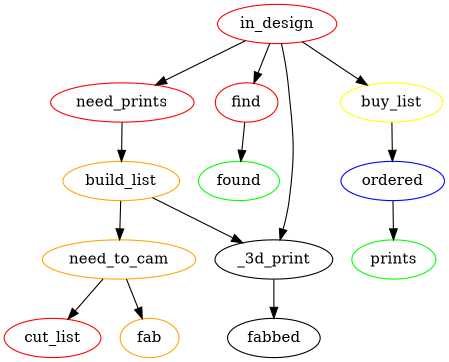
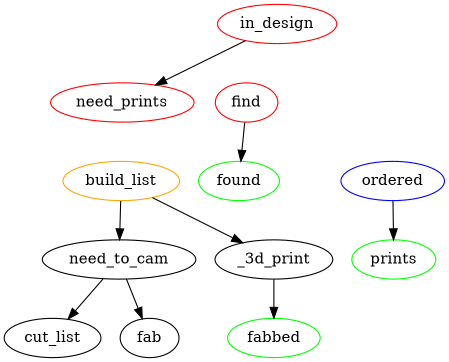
(264, 58) -> none
(392, 102) -> none
(122, 136) -> none
(293, 137) -> none
(119, 259) -> (119, 259)
(53, 338) -> (53, 338)
(150, 338) -> (150, 338)
(274, 338) -> (274, 338)
